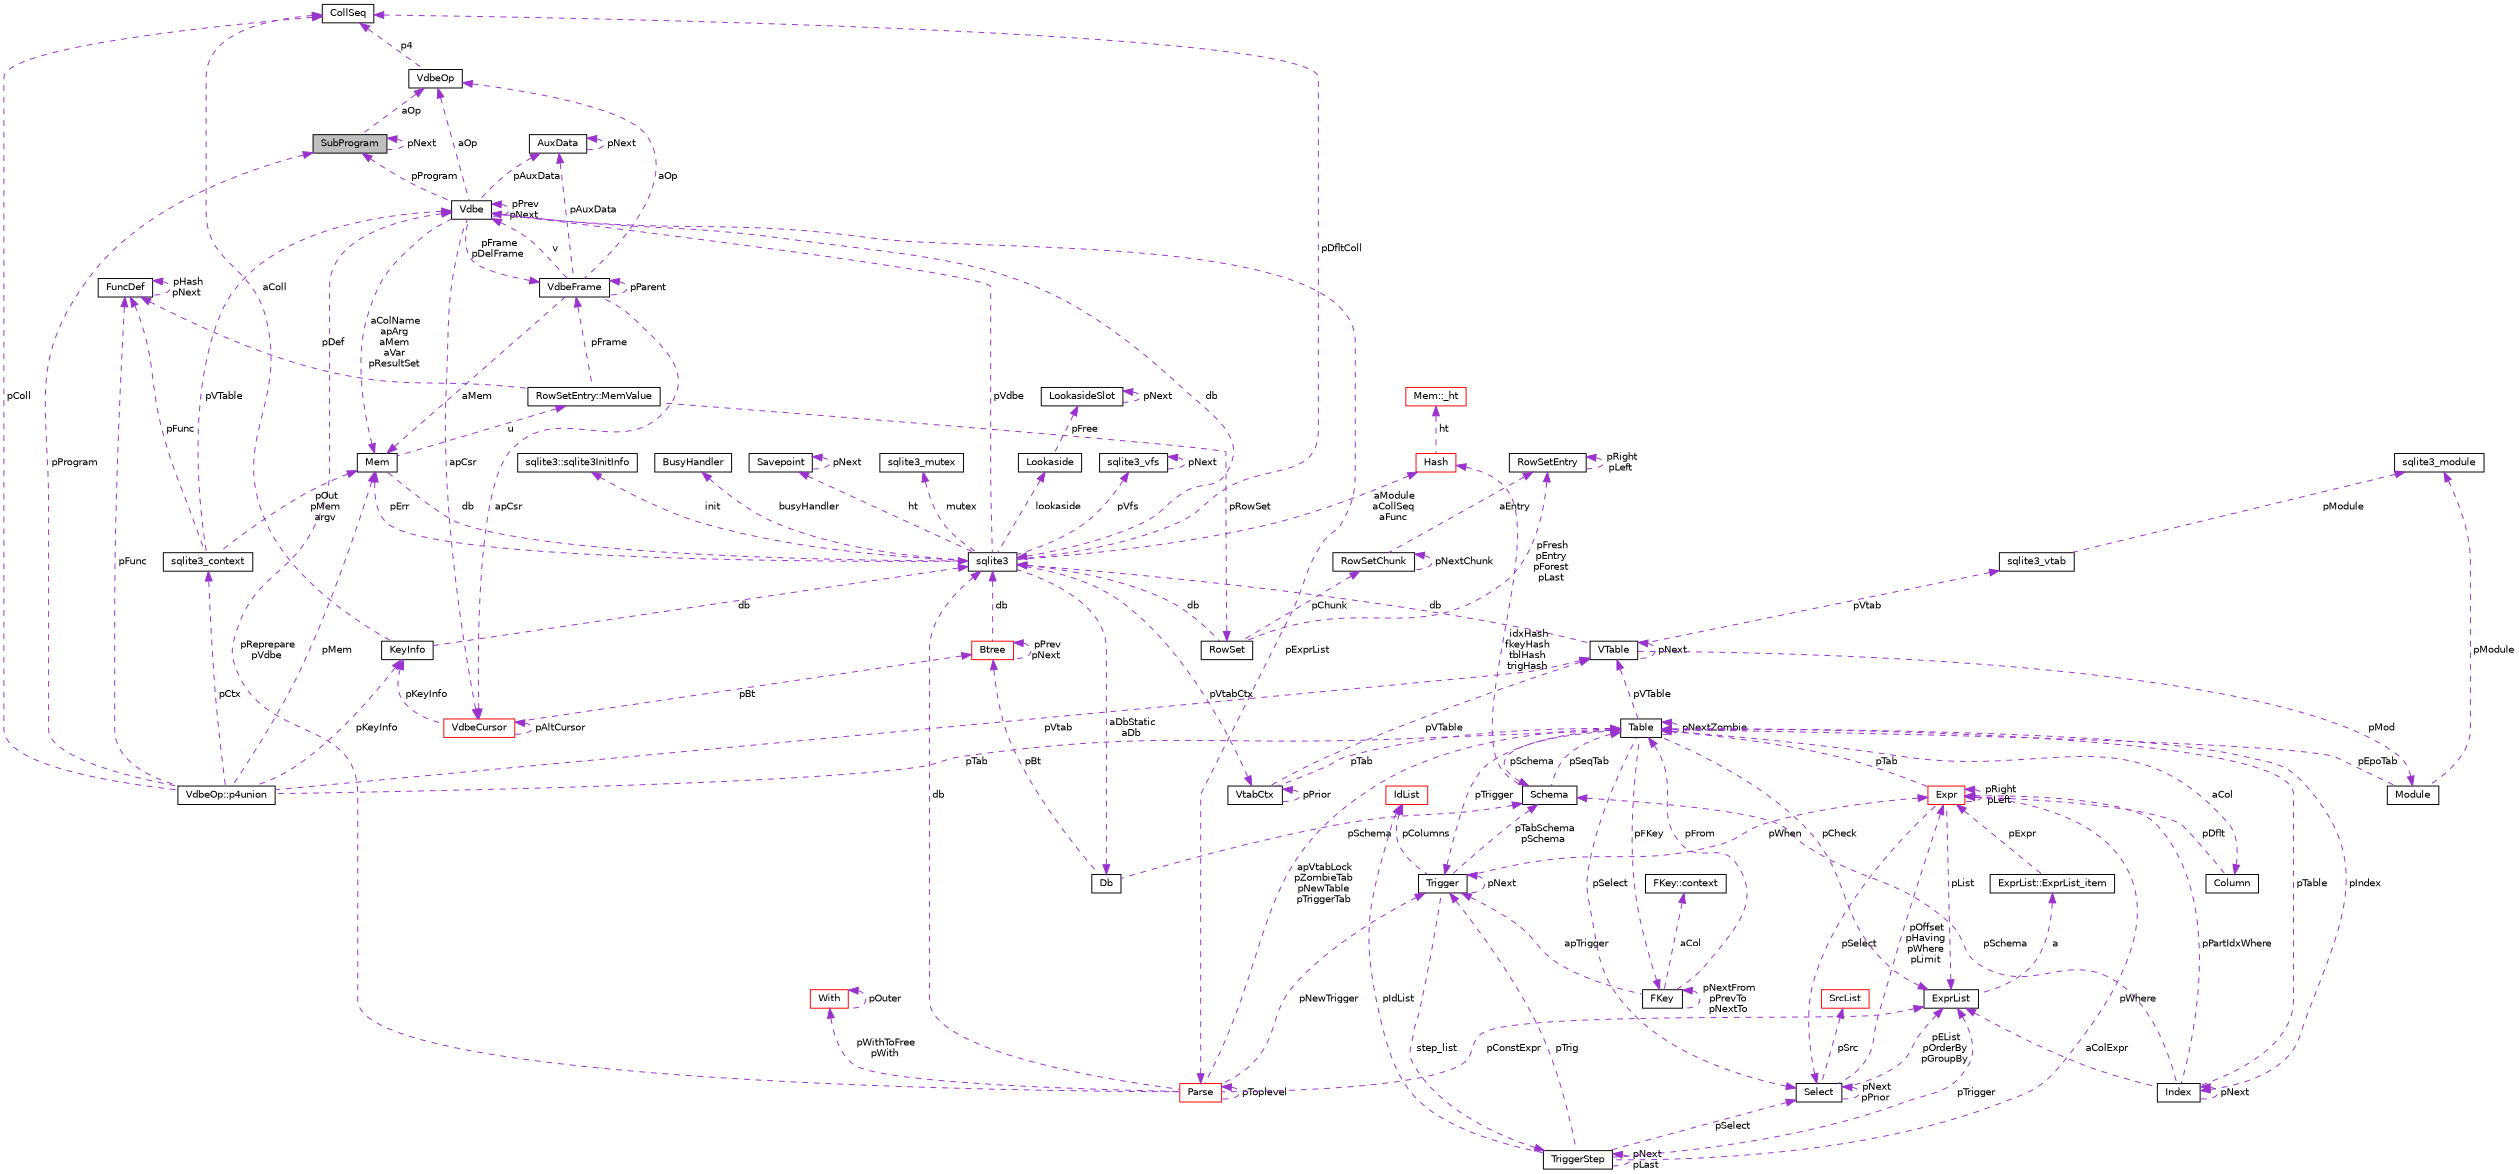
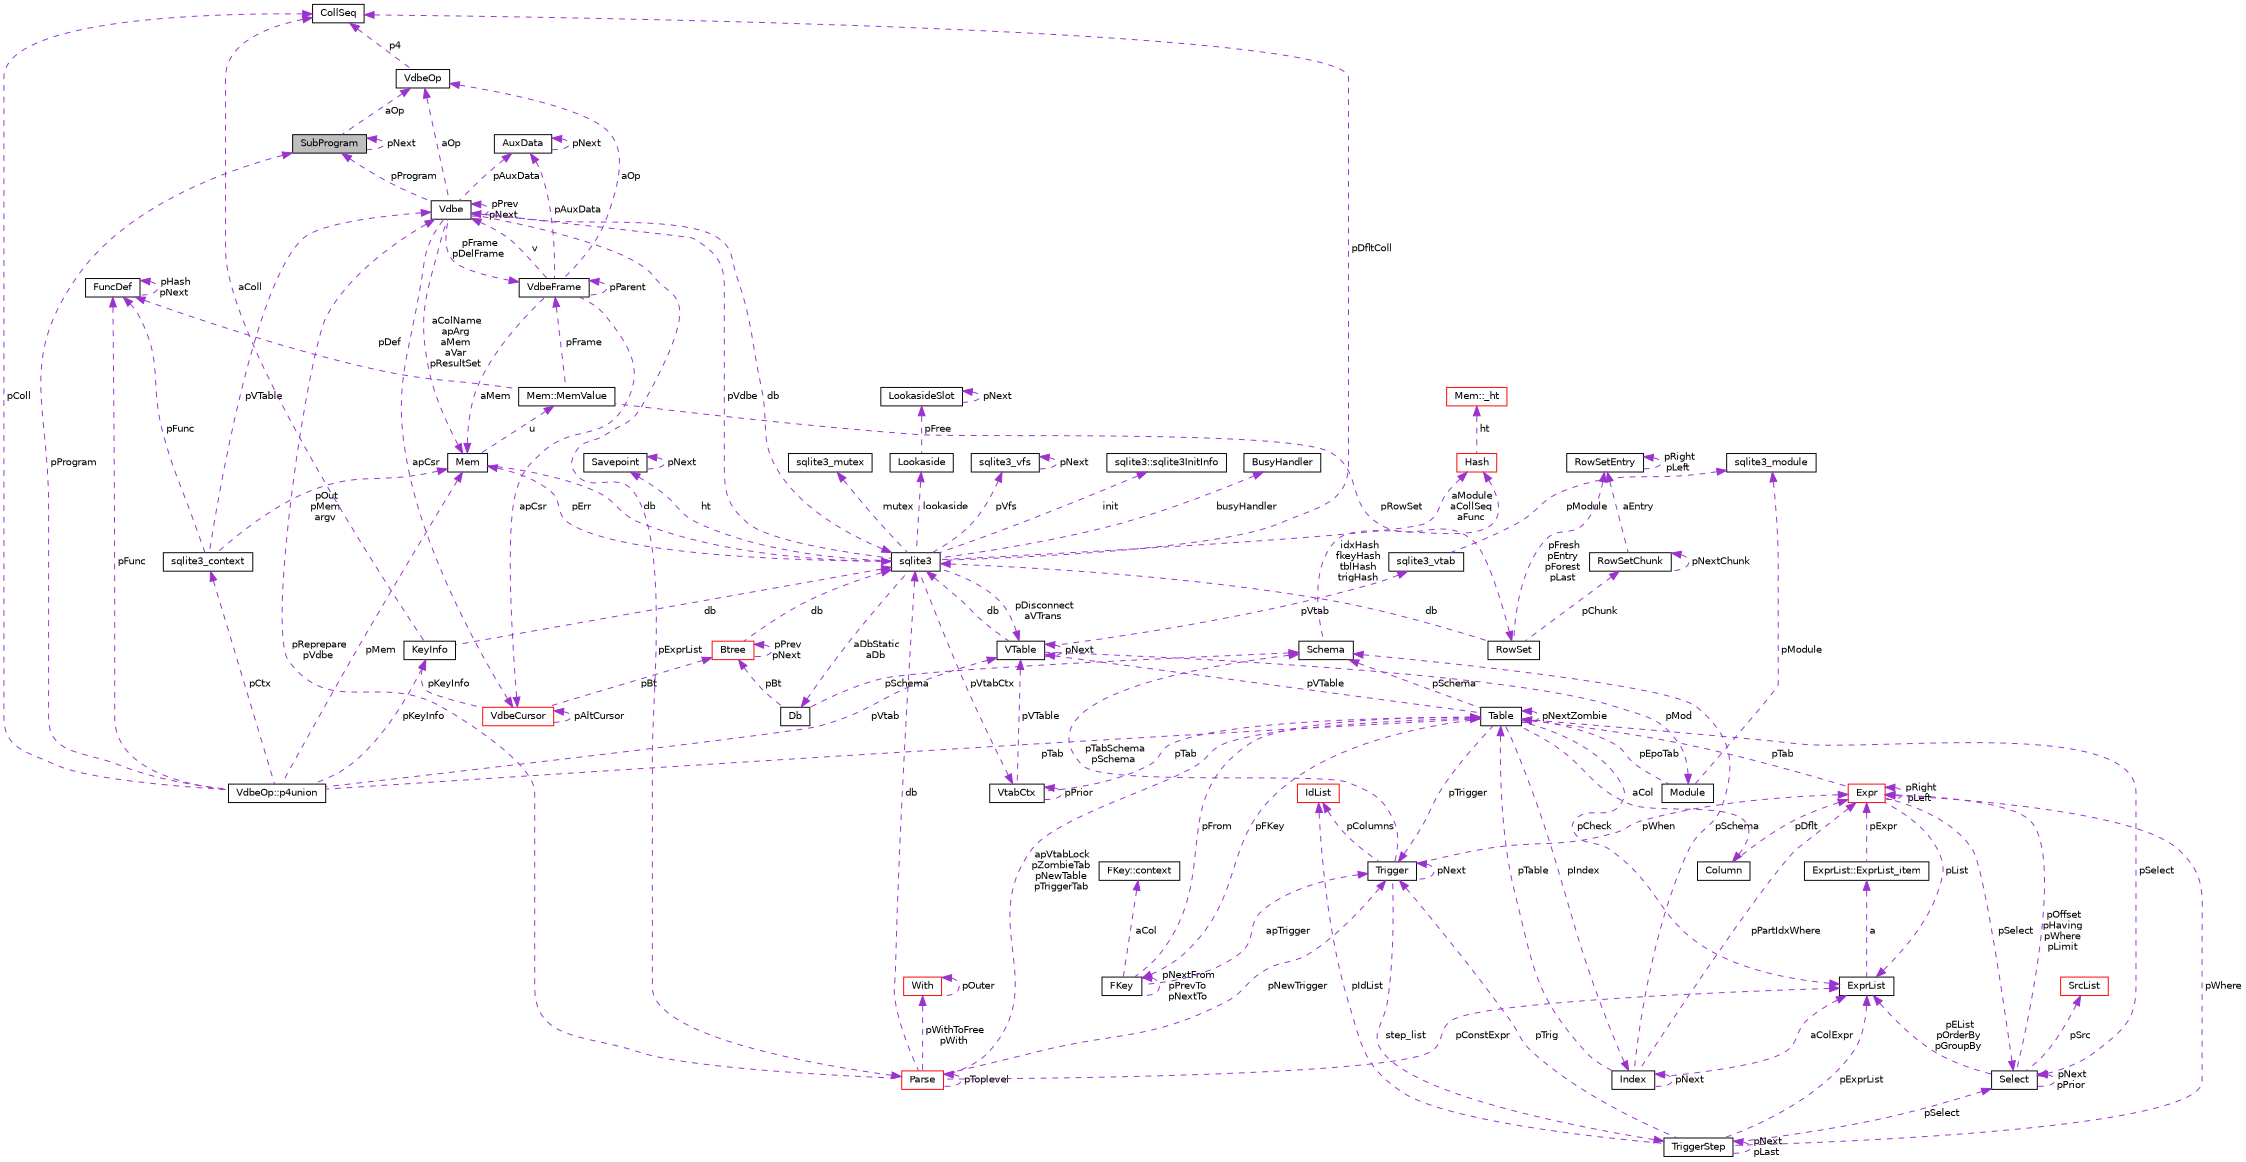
(594, 397) -> (567, 397)
none -> (987, 590)
(1573, 751) -> none
(1975, 1093) -> (1860, 1080)
